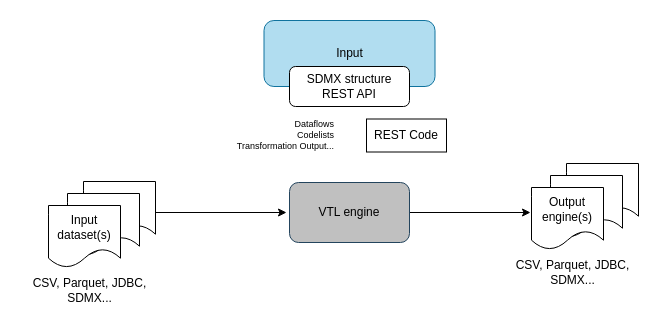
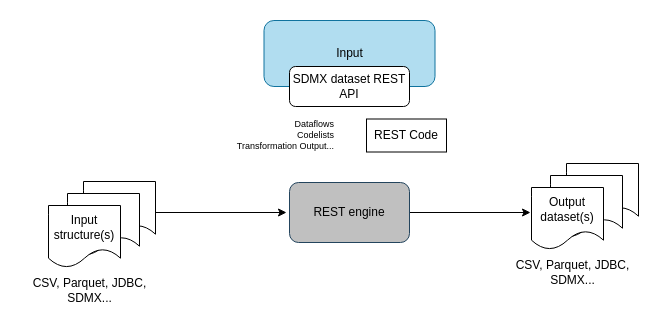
(350, 87) -> (350, 87)
(568, 210) -> (568, 210)
(350, 213) -> (350, 213)
(85, 228) -> (85, 228)
